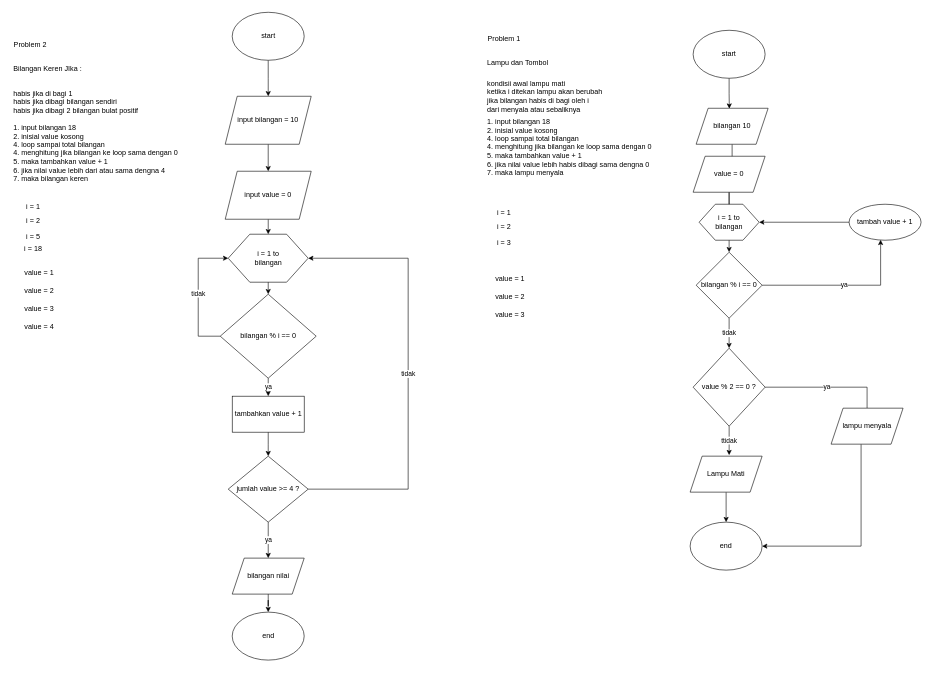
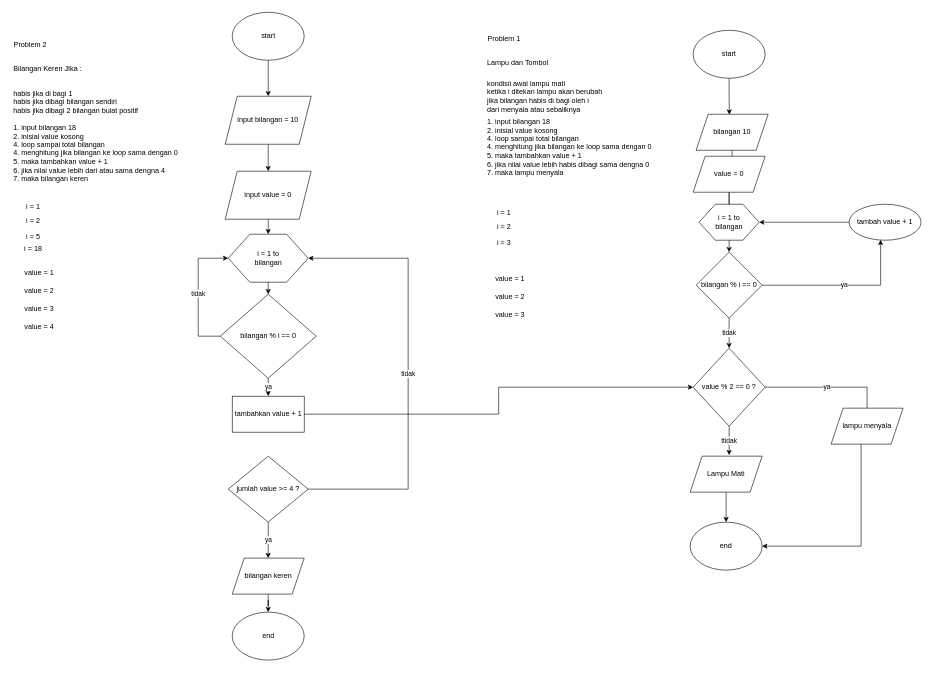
(732, 126) -> (732, 132)
(268, 450) -> (499, 402)
(269, 576) -> (269, 576)
